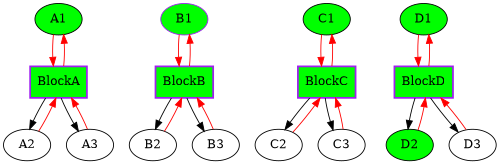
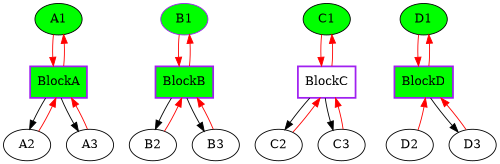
(327, 82) -> (327, 82)
(412, 109) -> none
(410, 145) -> (410, 145)
